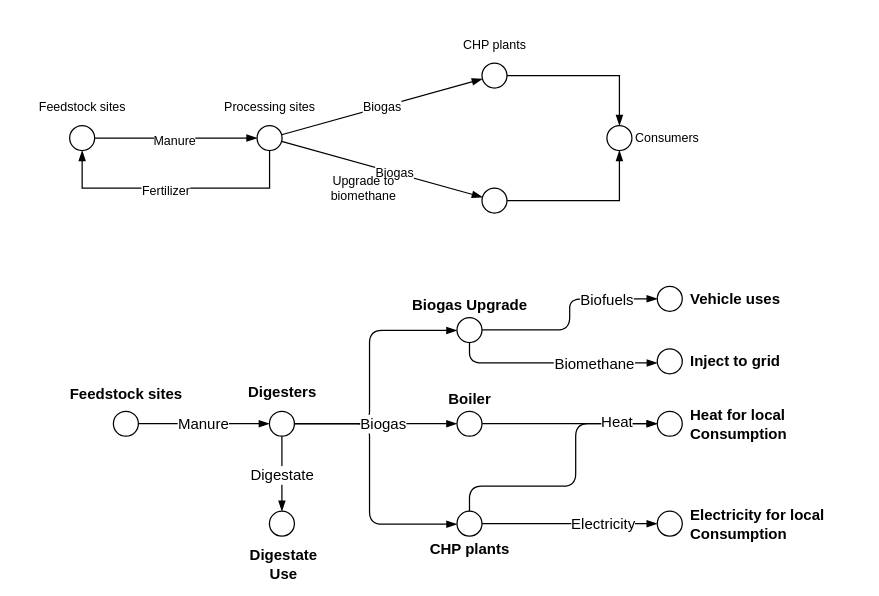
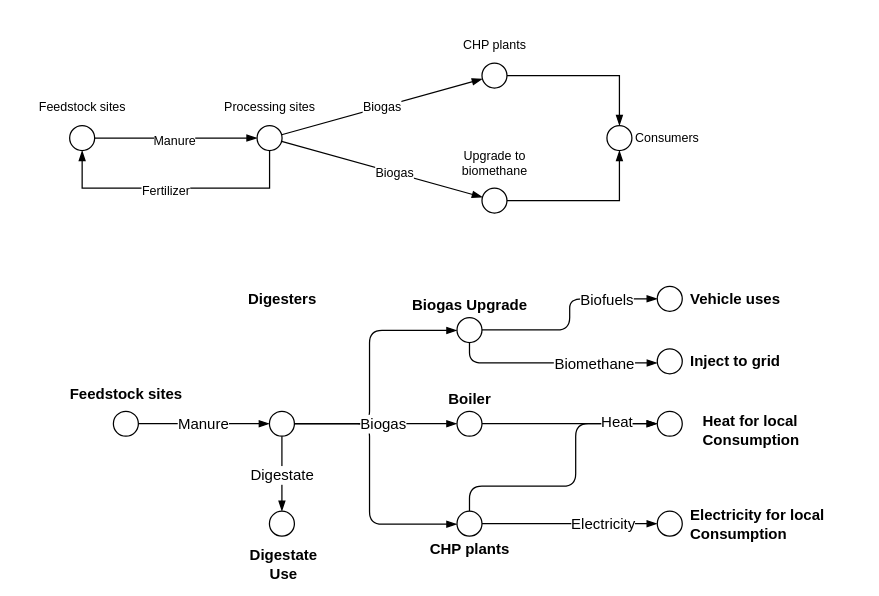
(363, 188) -> (494, 163)
(282, 393) -> (282, 299)
(751, 424) -> (763, 430)
